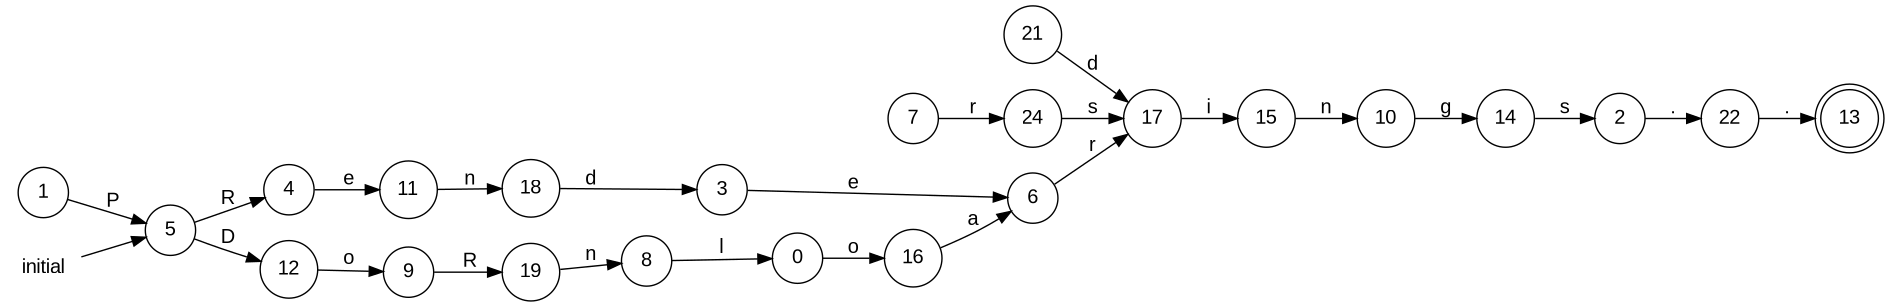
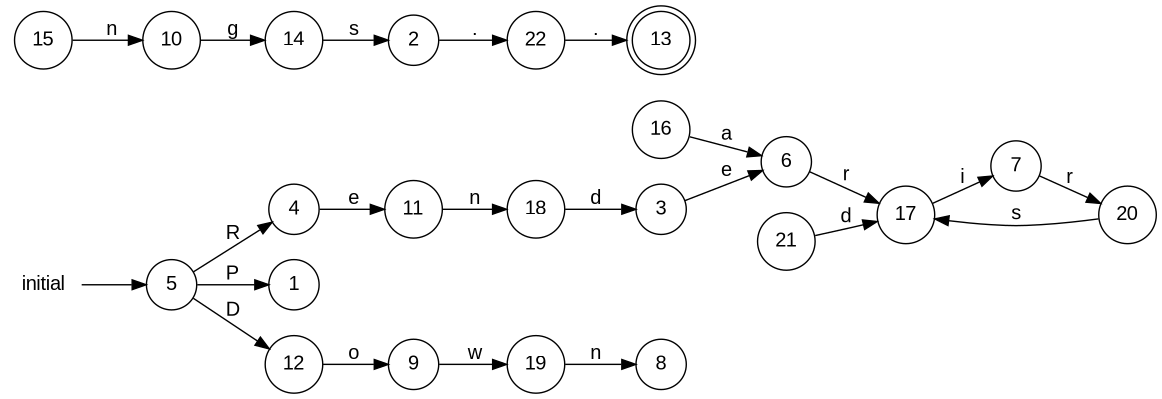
(1033, 118) -> (1128, 215)
(1202, 118) -> (956, 193)
(100, 209) -> (226, 285)
(798, 258) -> none
(470, 262) -> (475, 354)
